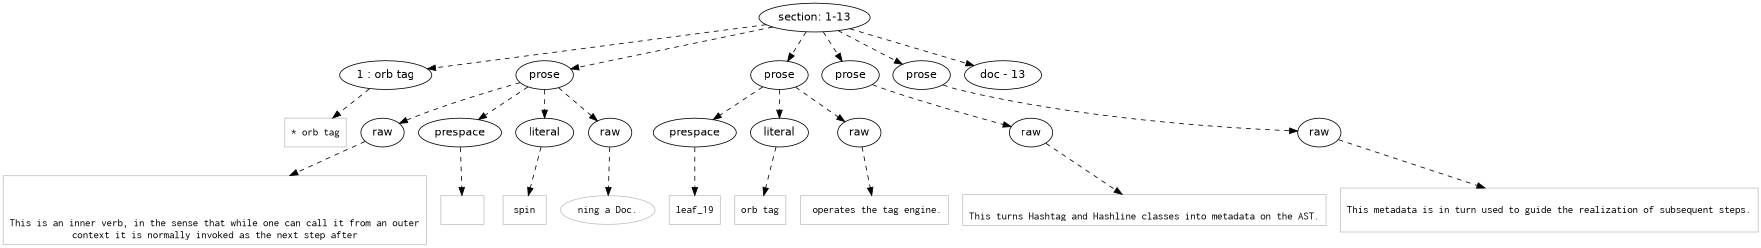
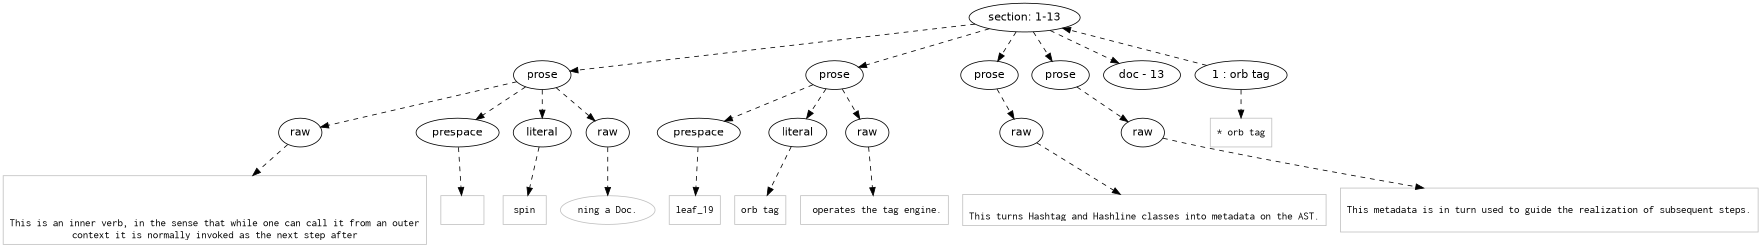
(601, 46) -> (1139, 48)
